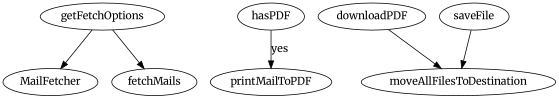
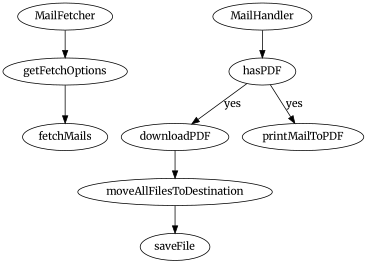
none -> (262, 17)
(79, 46) -> (65, 40)
(467, 46) -> (175, 216)
none -> (222, 102)
